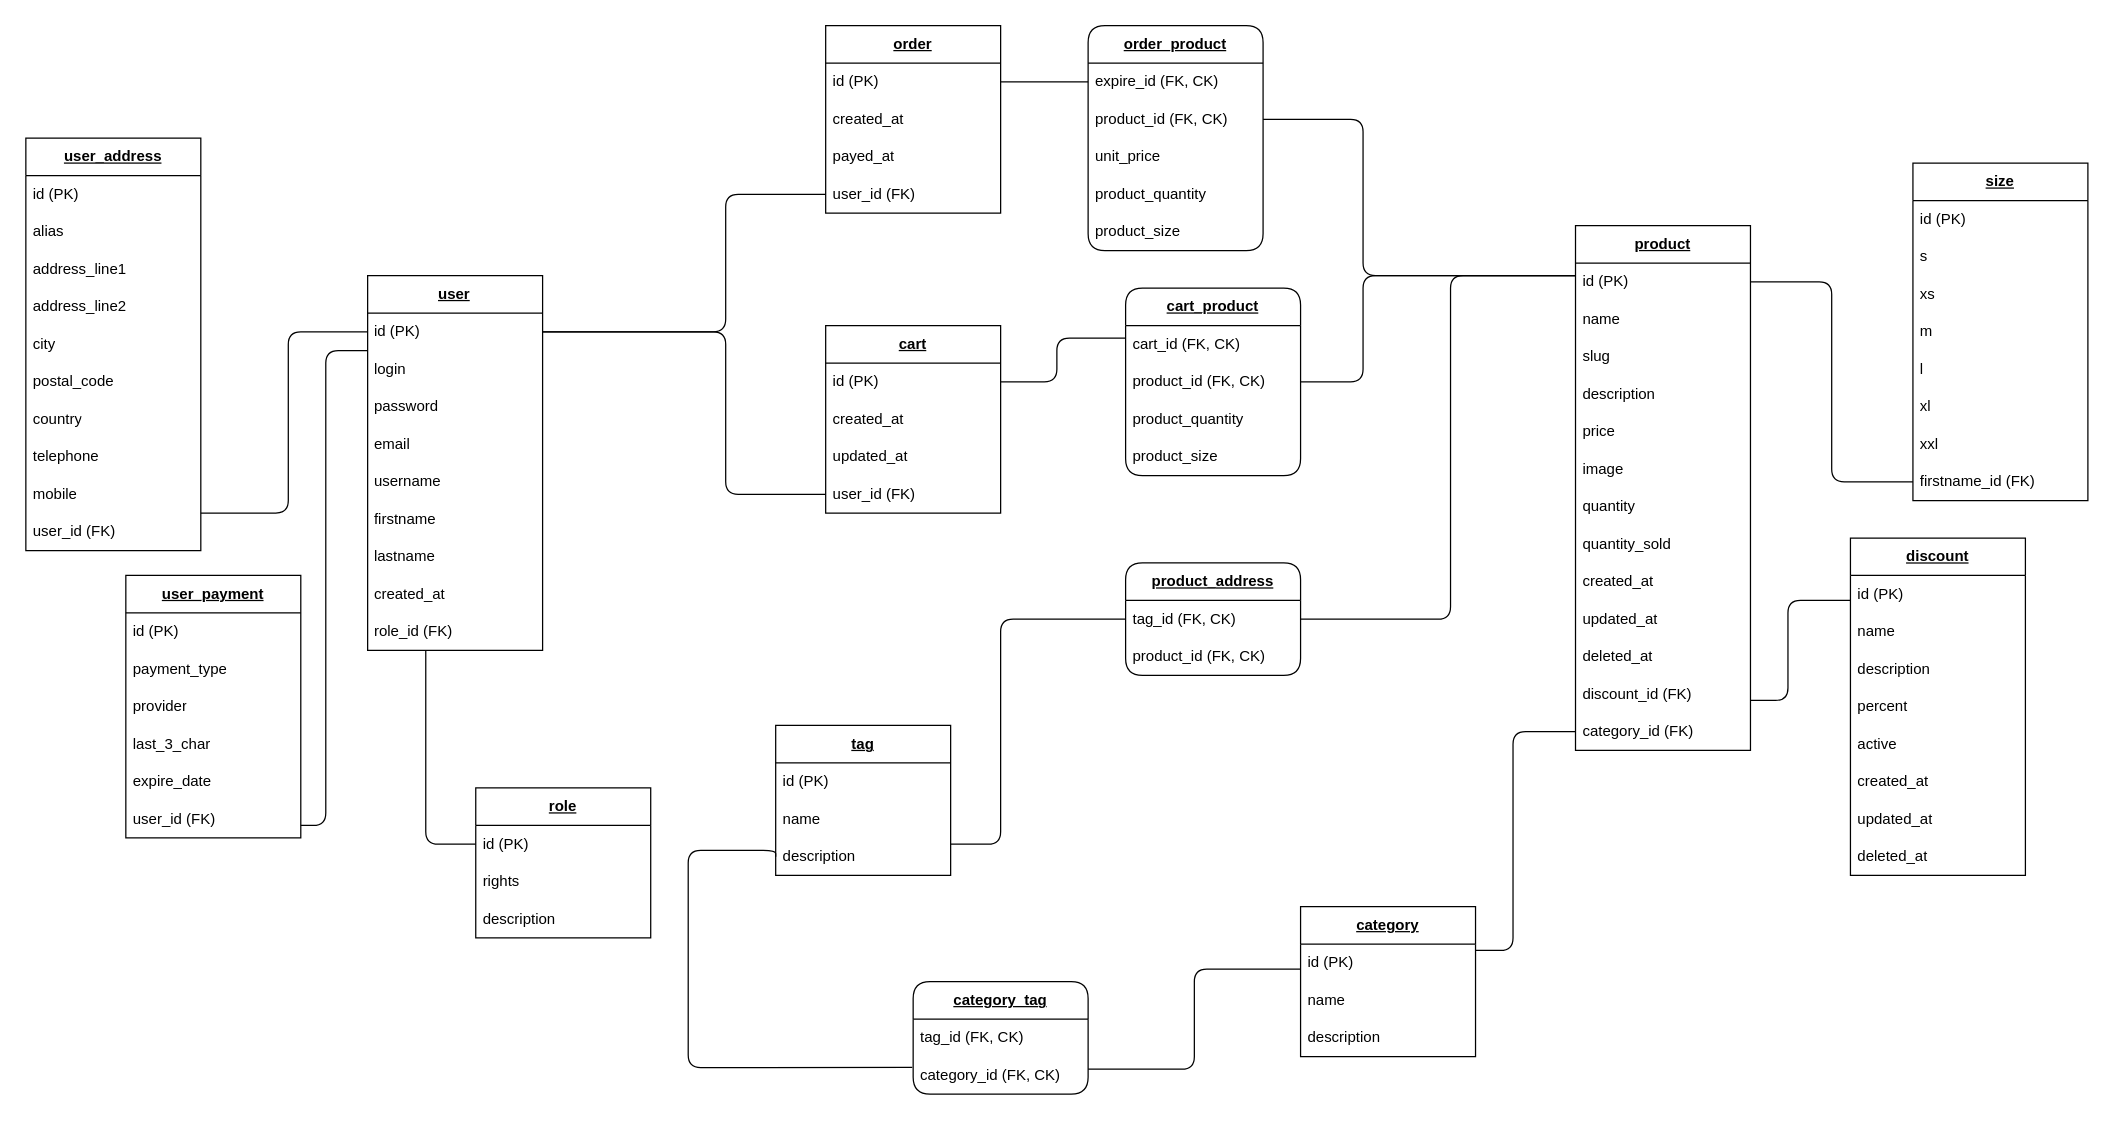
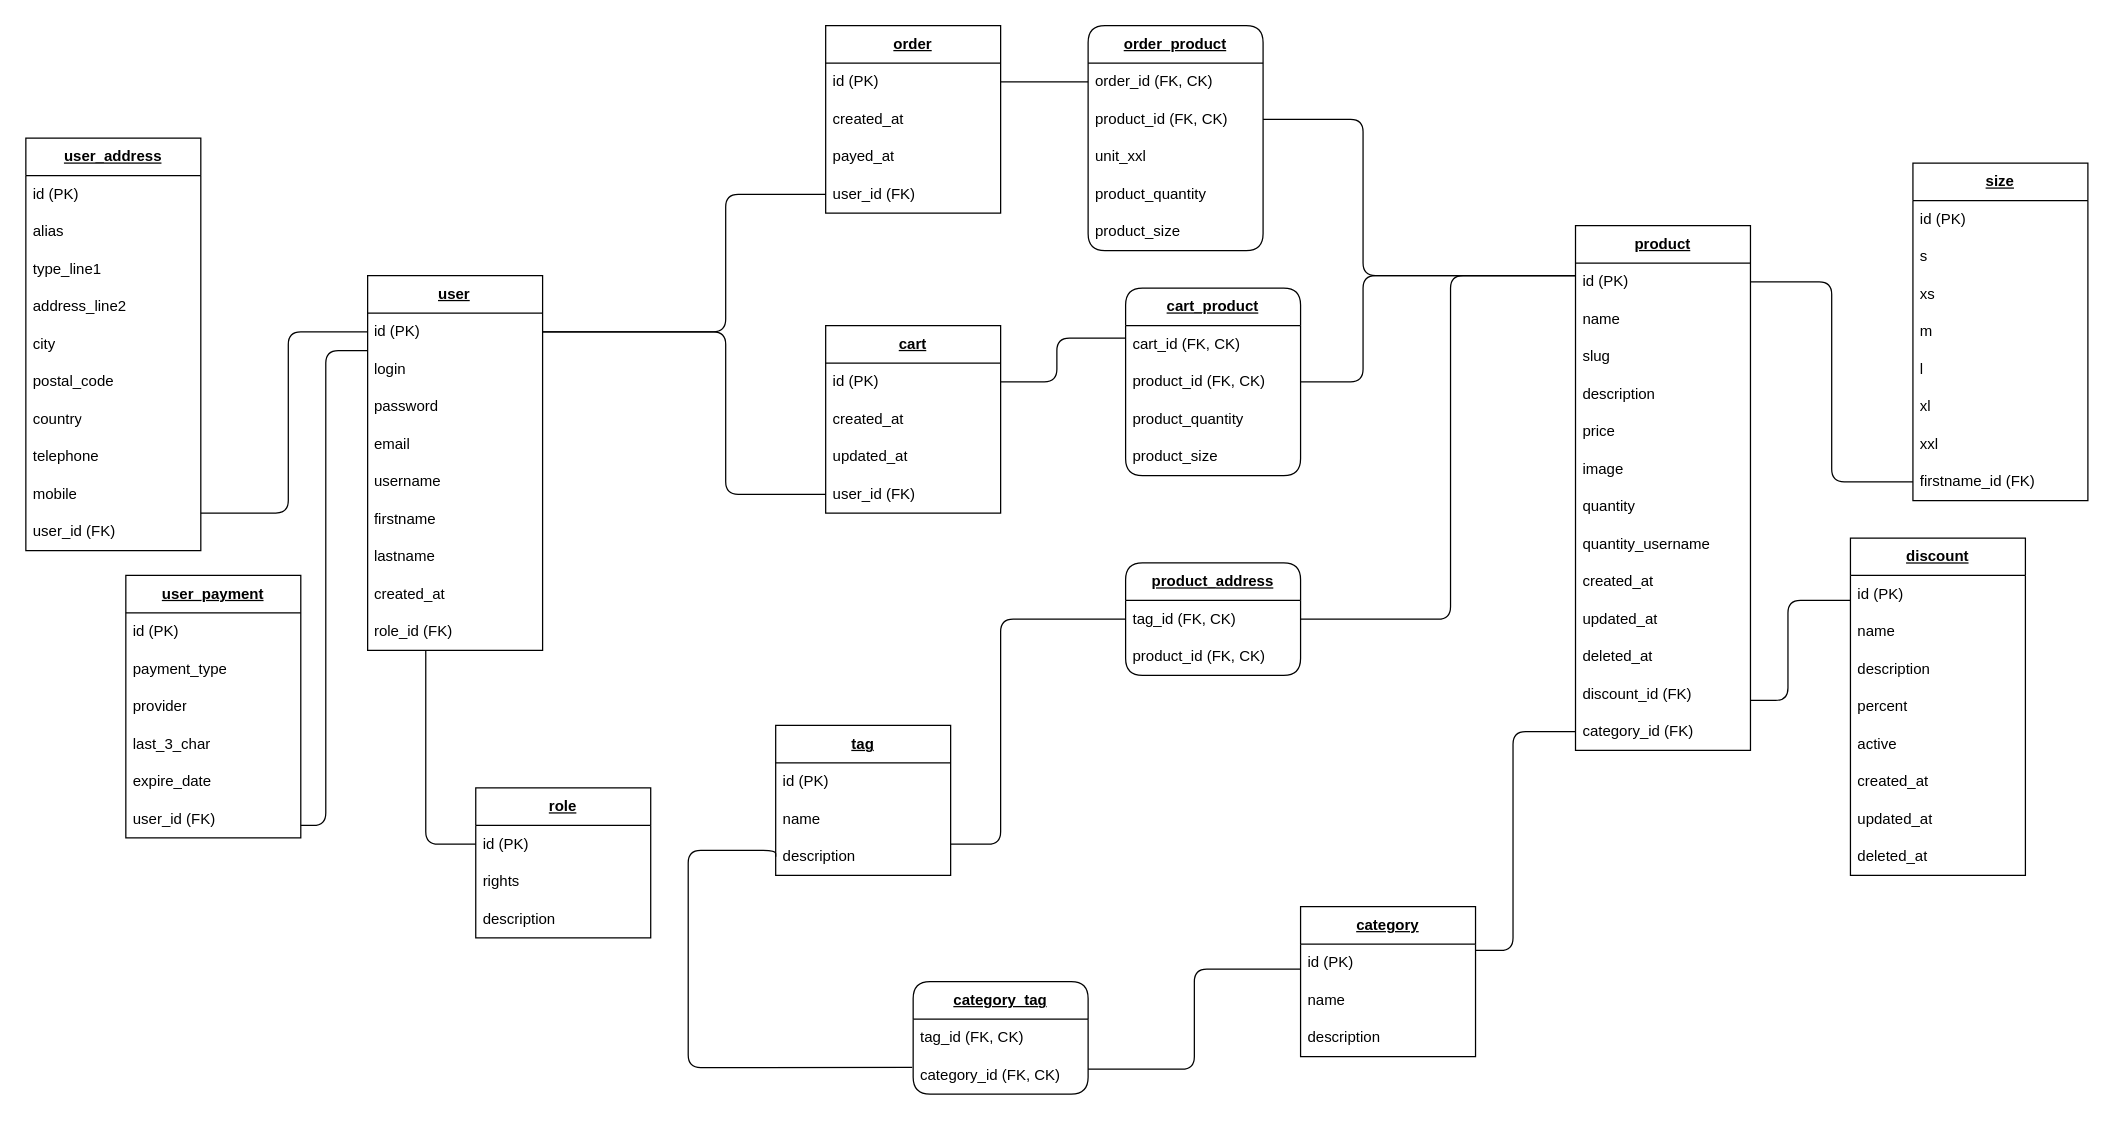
(1161, 82) -> (1159, 82)
(1134, 157) -> (1125, 157)
(84, 269) -> (71, 269)
(1634, 544) -> (1653, 544)
